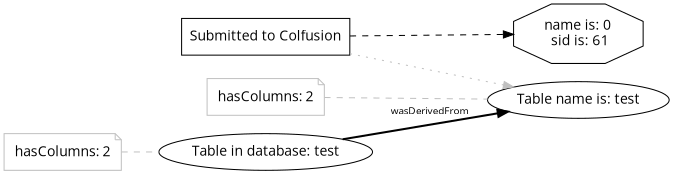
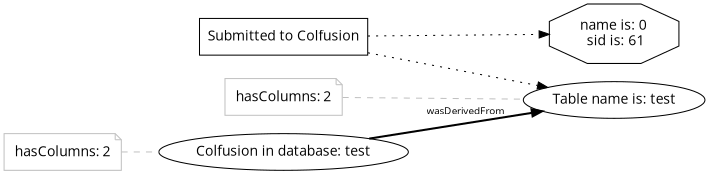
(427, 35) -> (453, 35)
(427, 69) -> (453, 69)
(266, 152) -> (284, 152)
